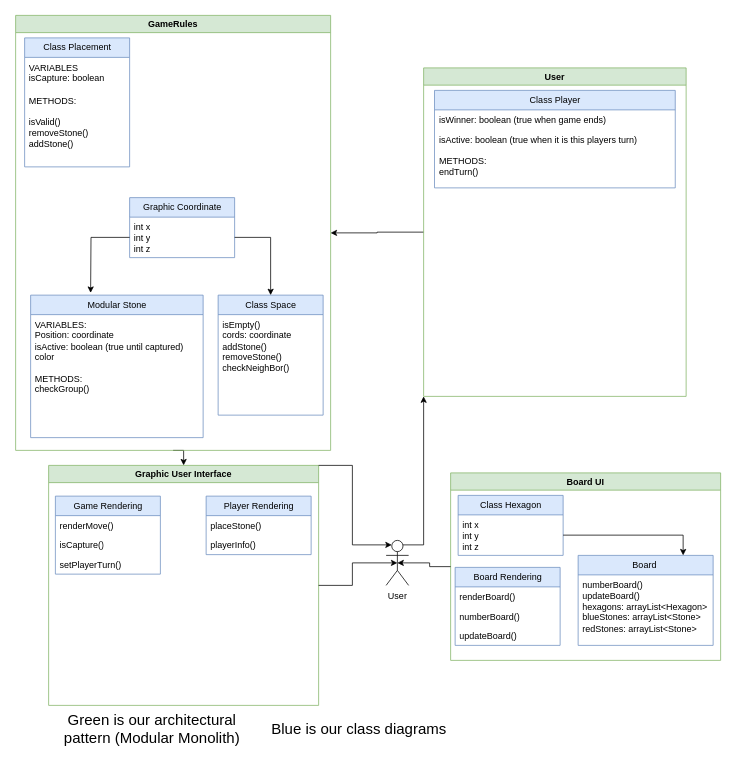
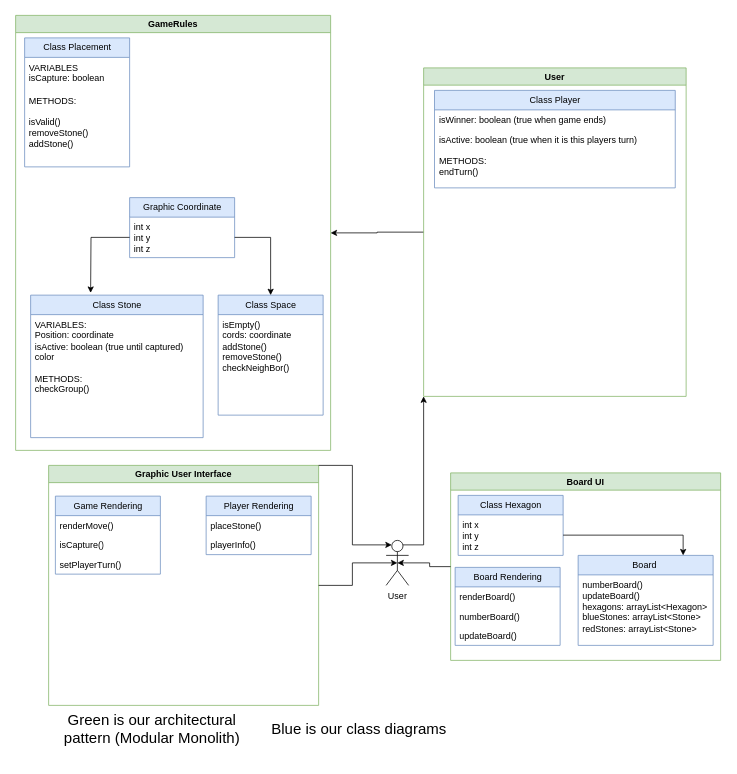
(117, 305) -> (117, 305)
(183, 457) -> none
